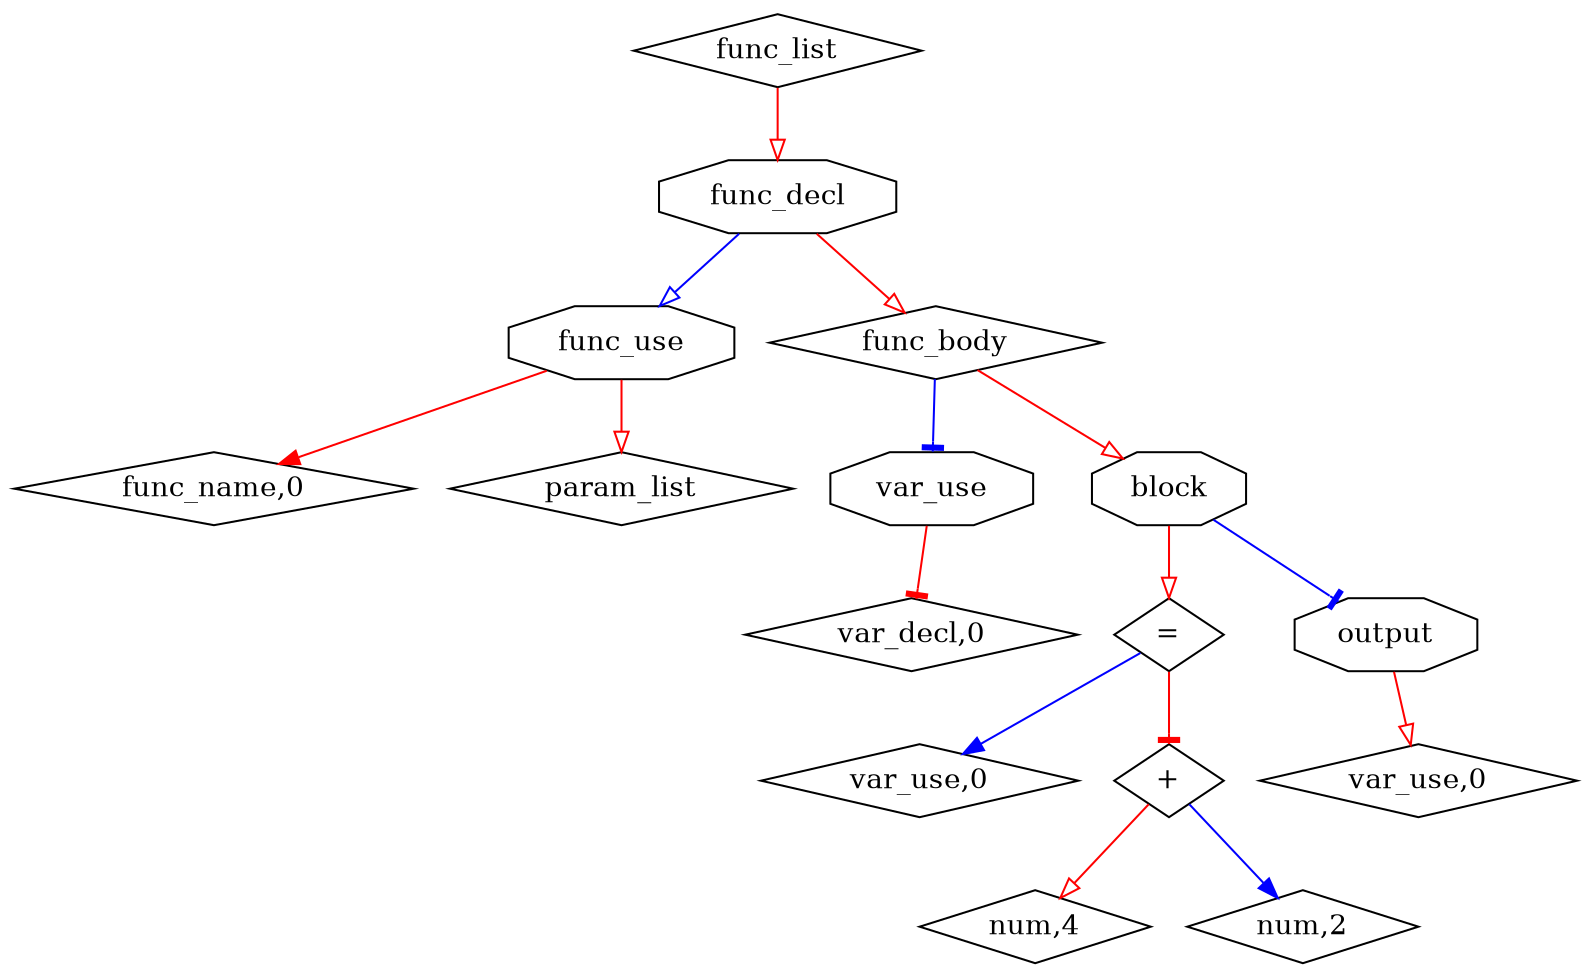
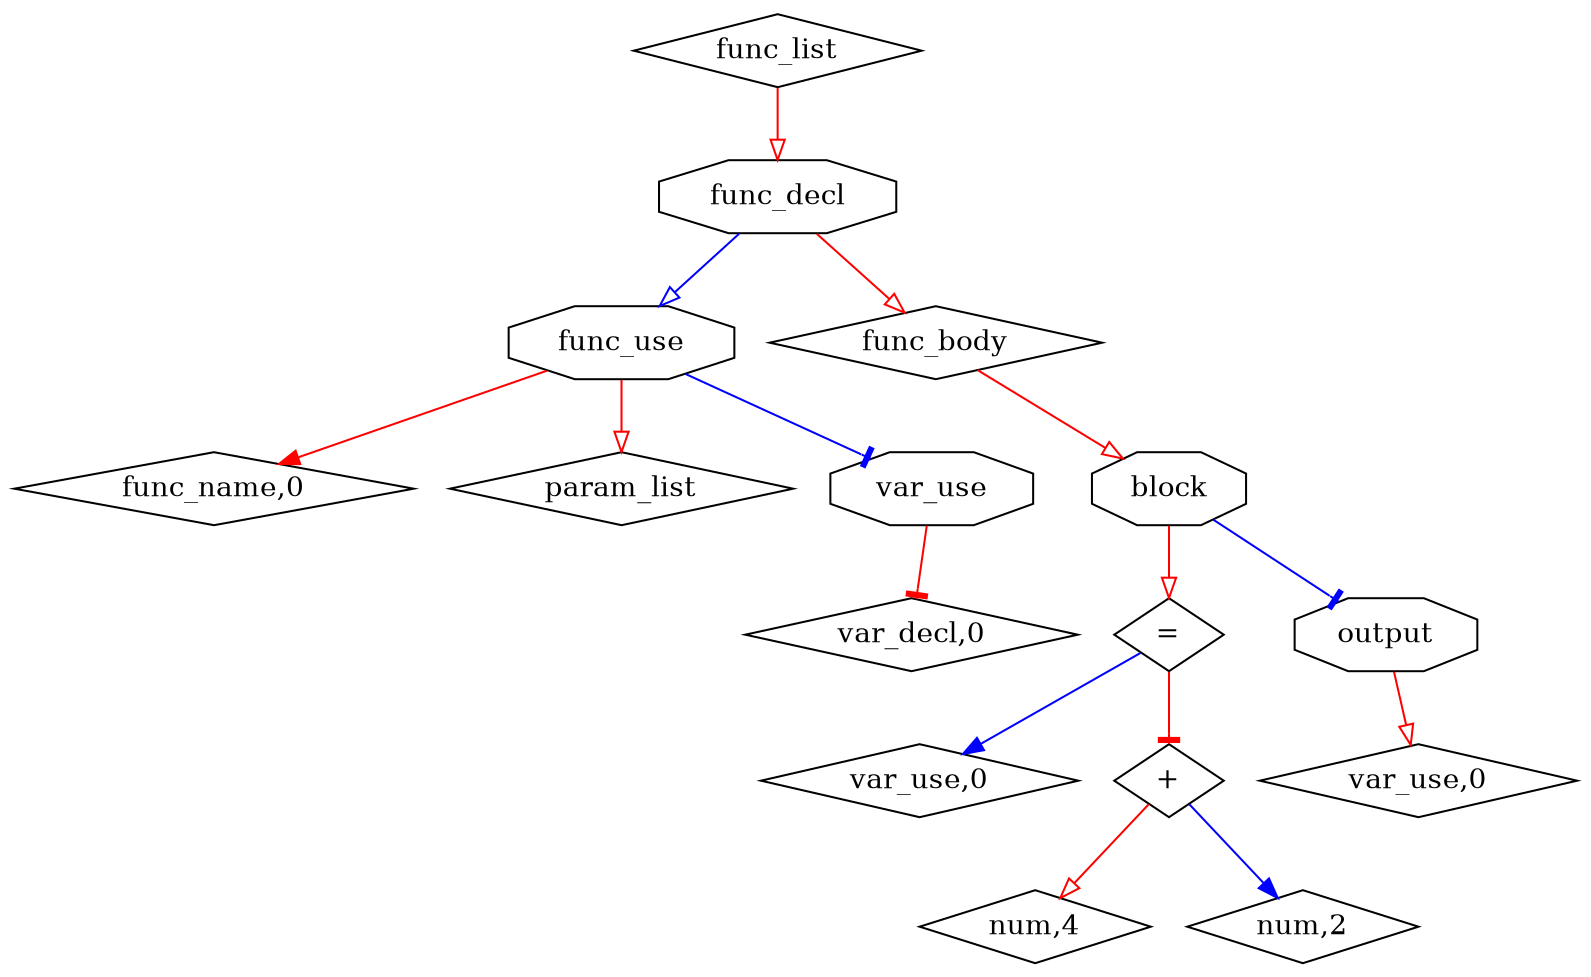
(934, 410) -> (773, 414)
